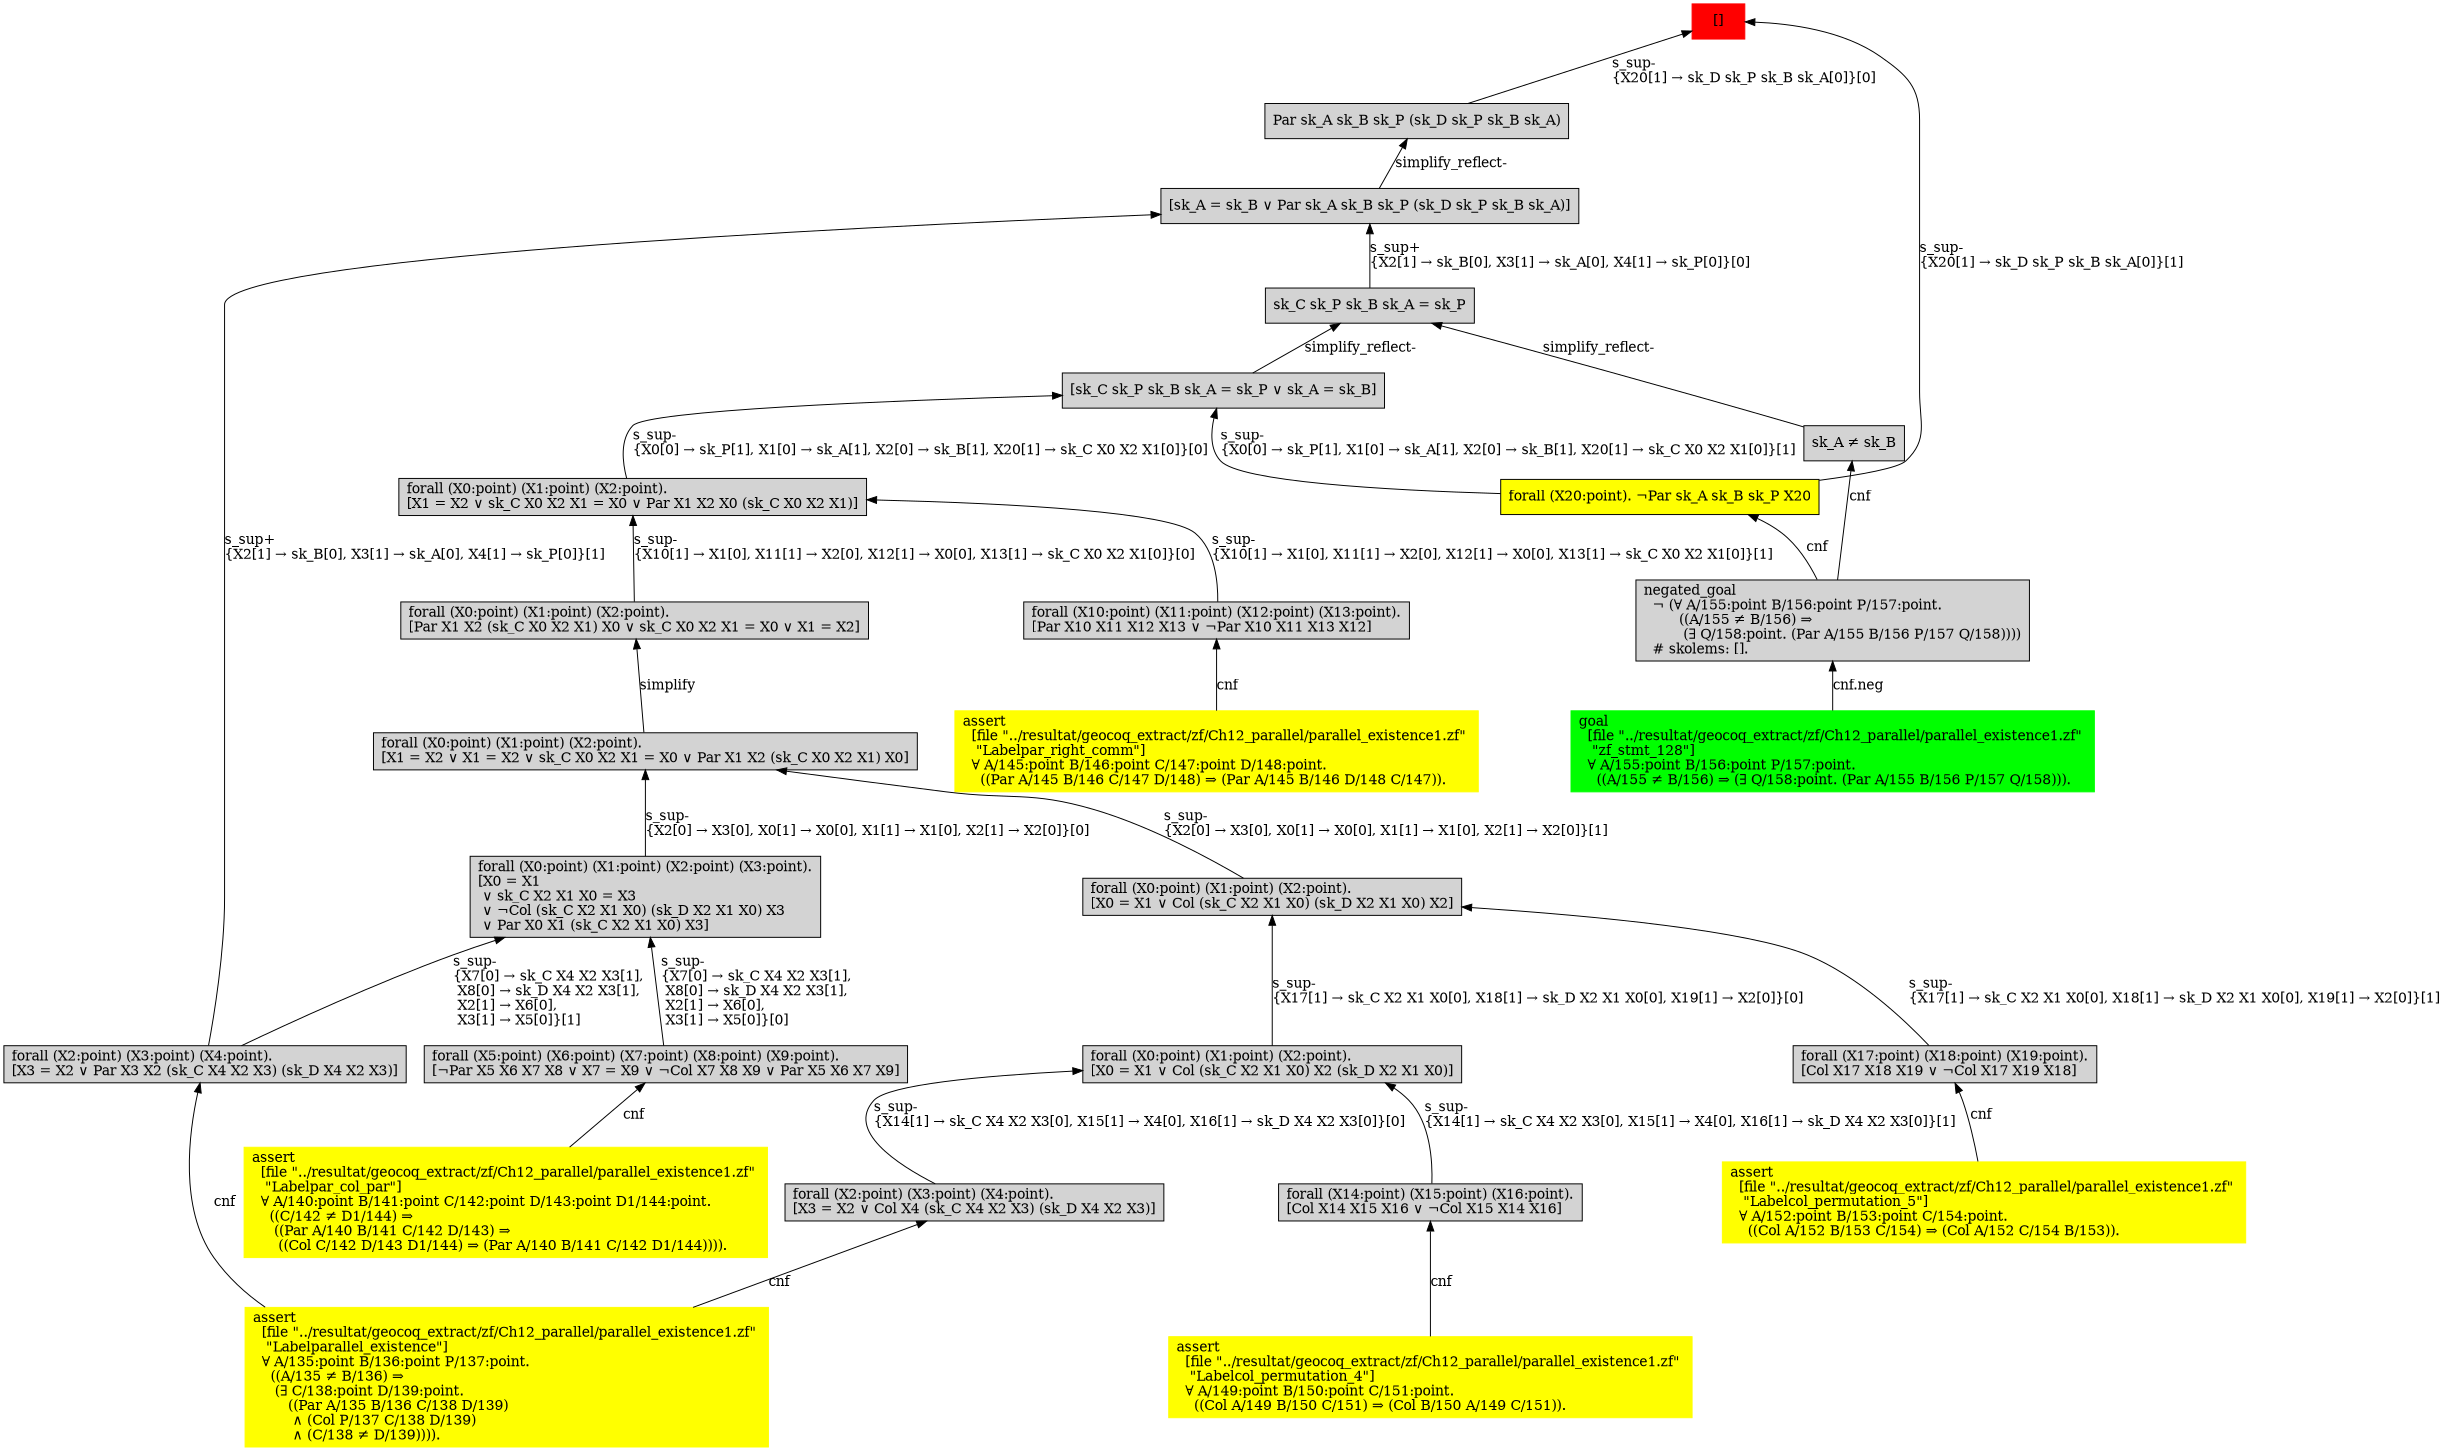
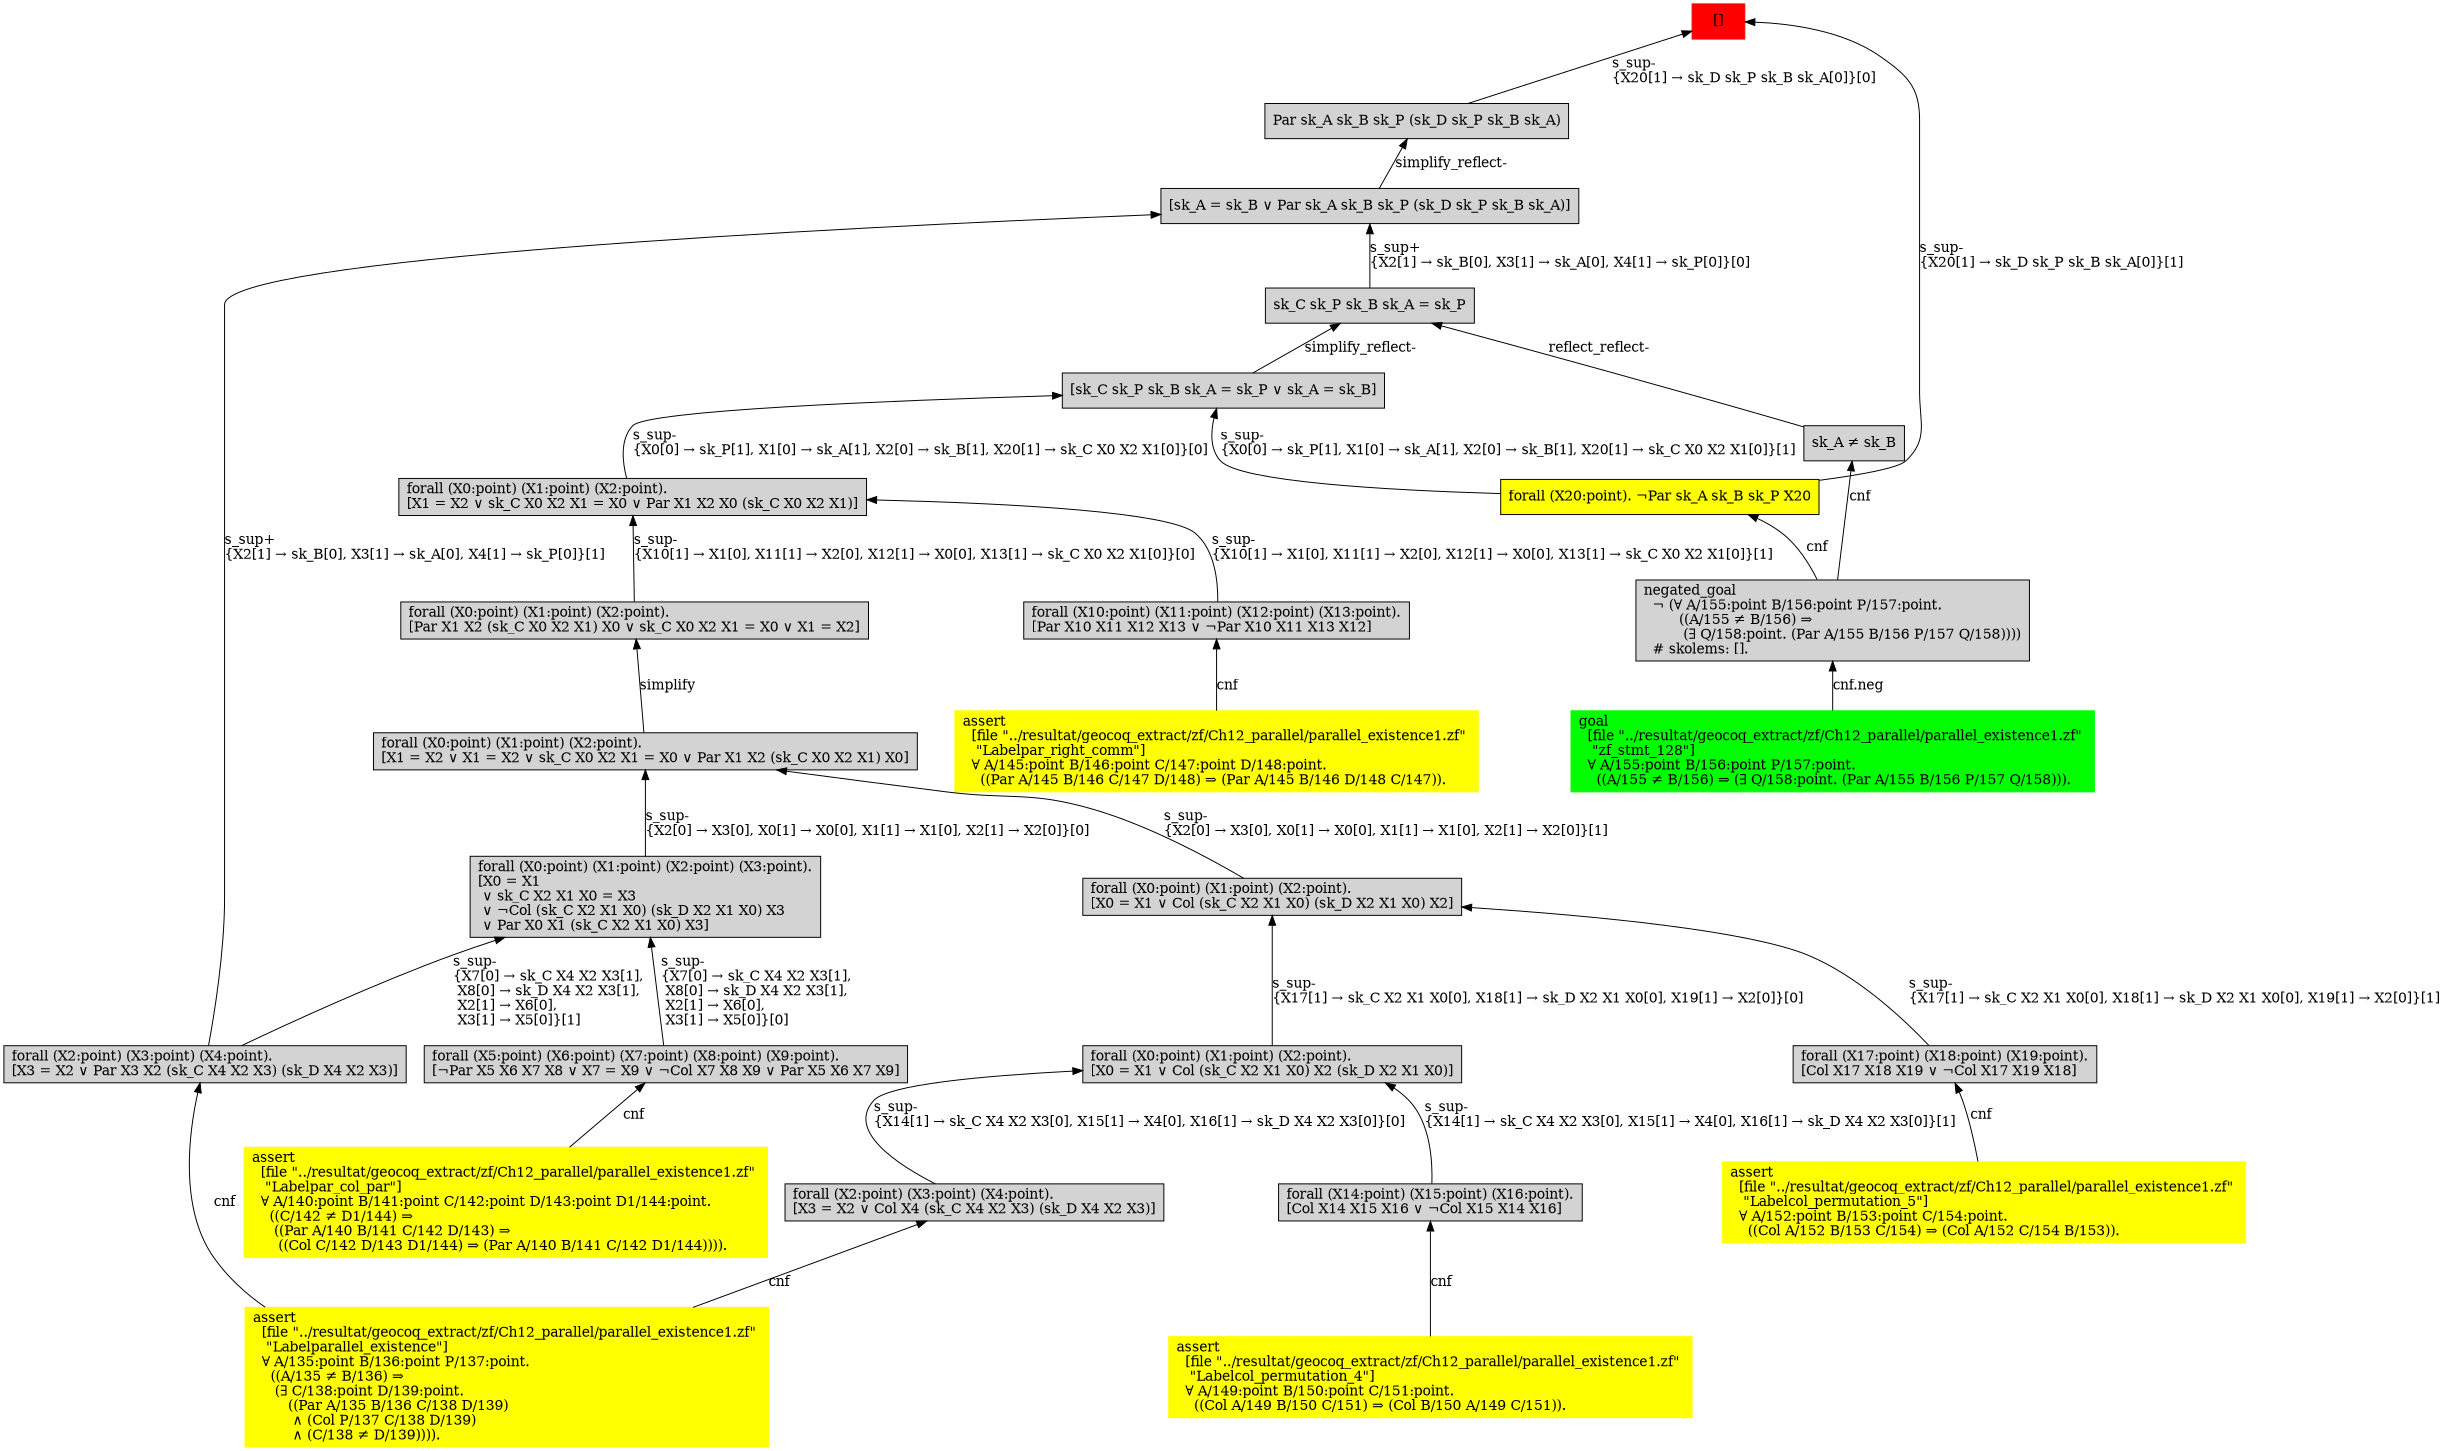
(1599, 348) -> (1599, 348)
